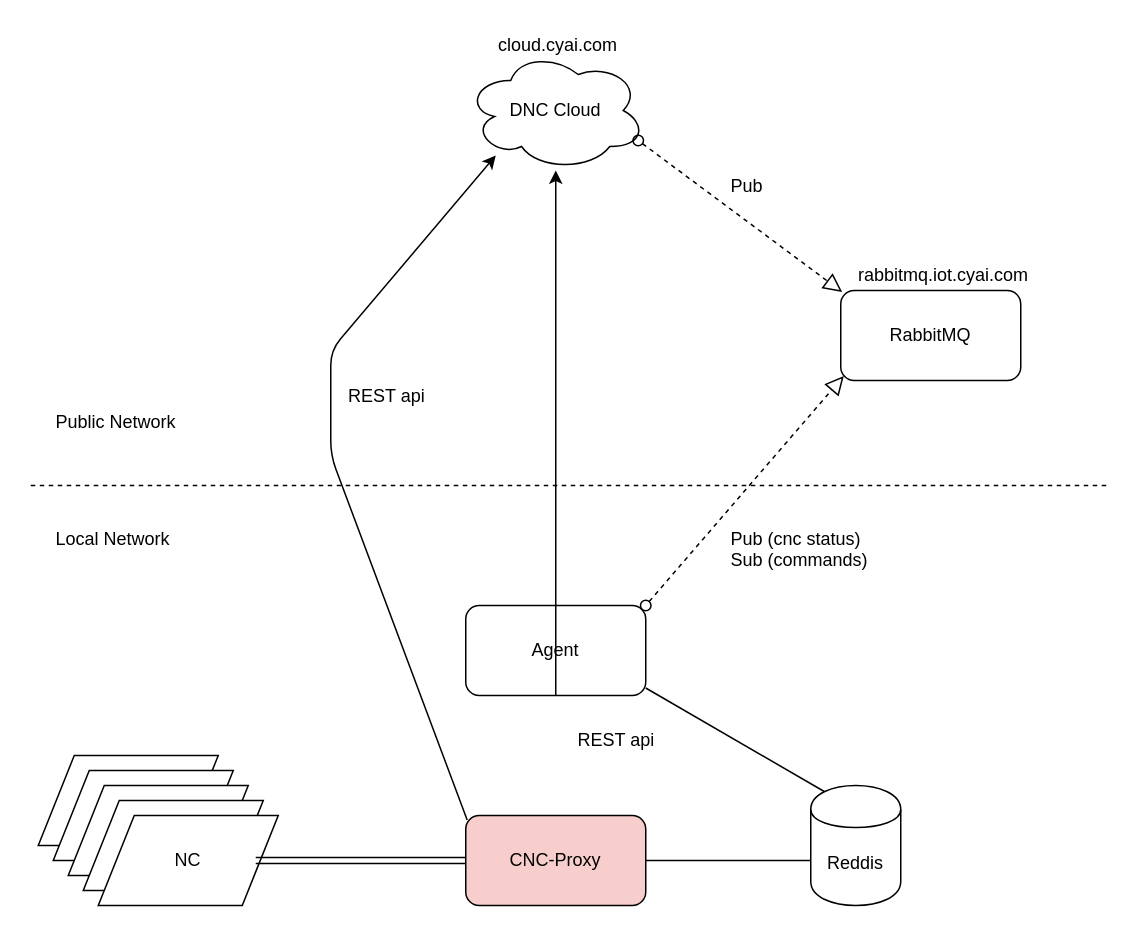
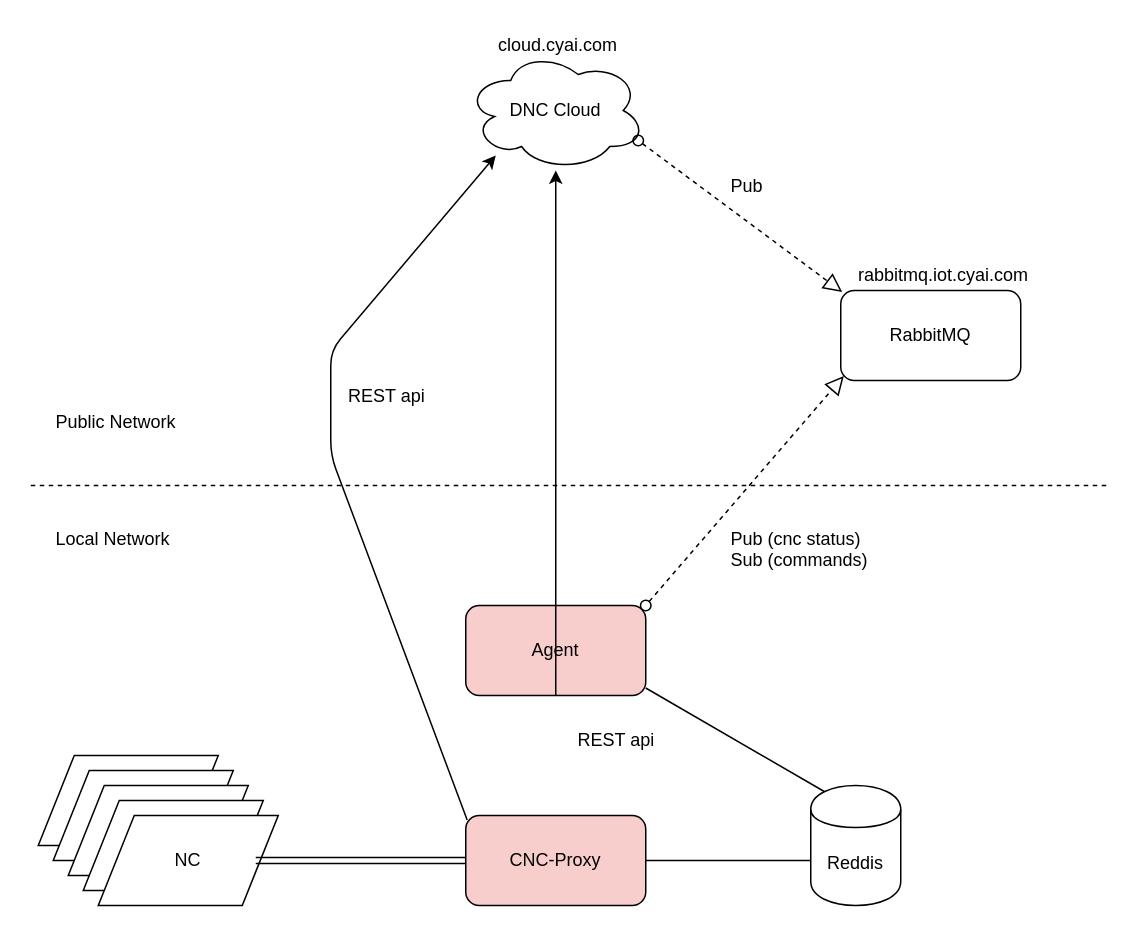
(556, 650) -> (556, 650)
